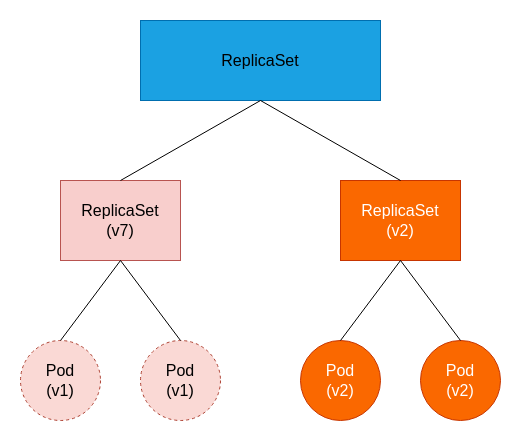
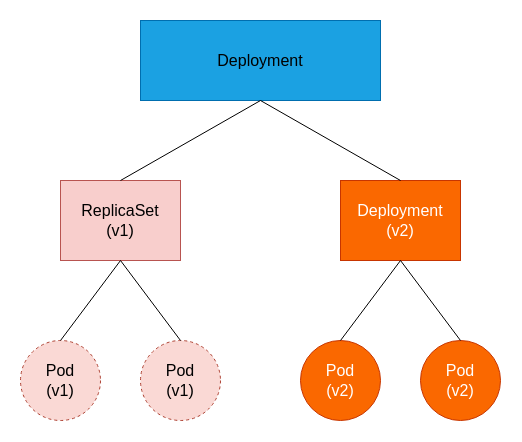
(261, 61) -> (261, 61)
(121, 221) -> (121, 221)
(401, 221) -> (401, 221)
